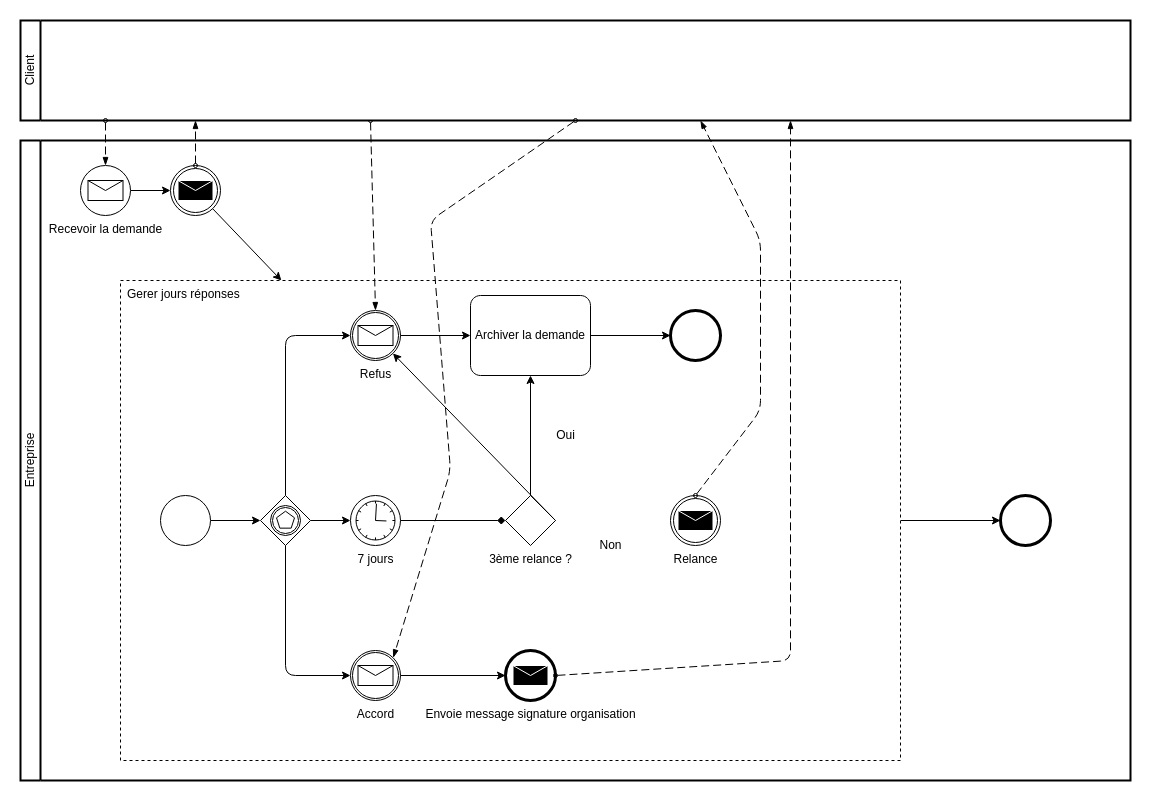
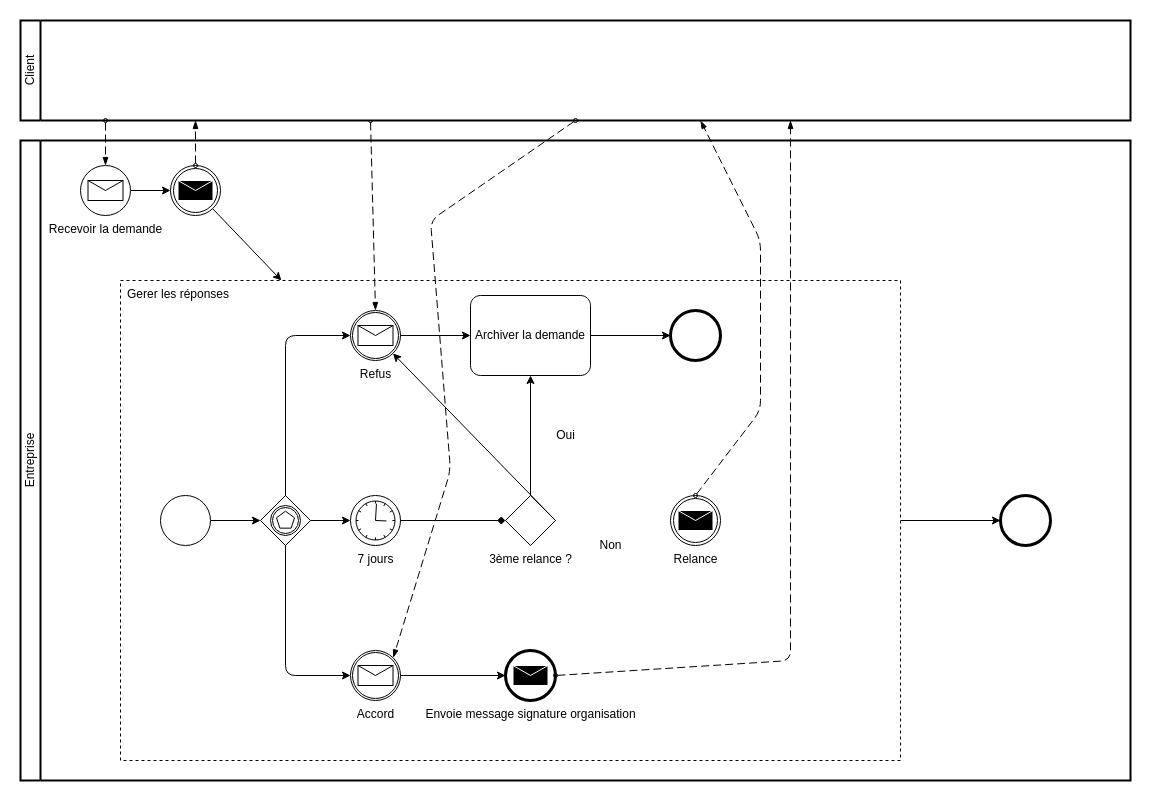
(192, 295) -> (183, 295)
